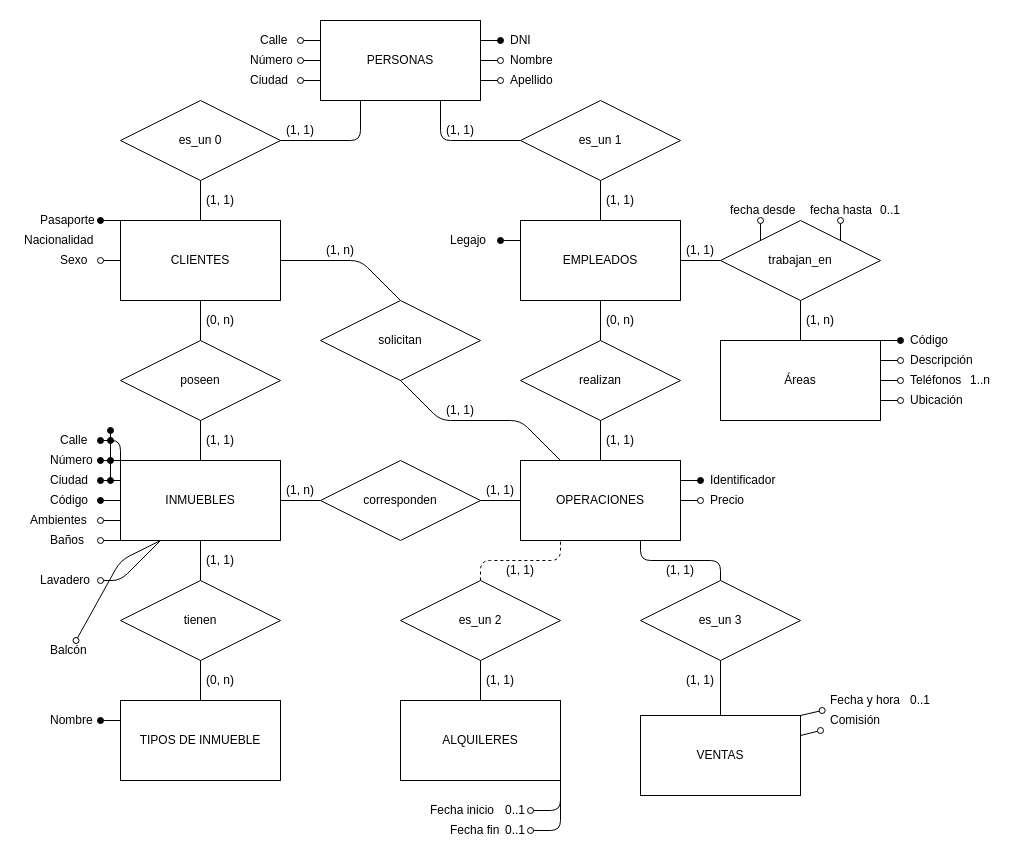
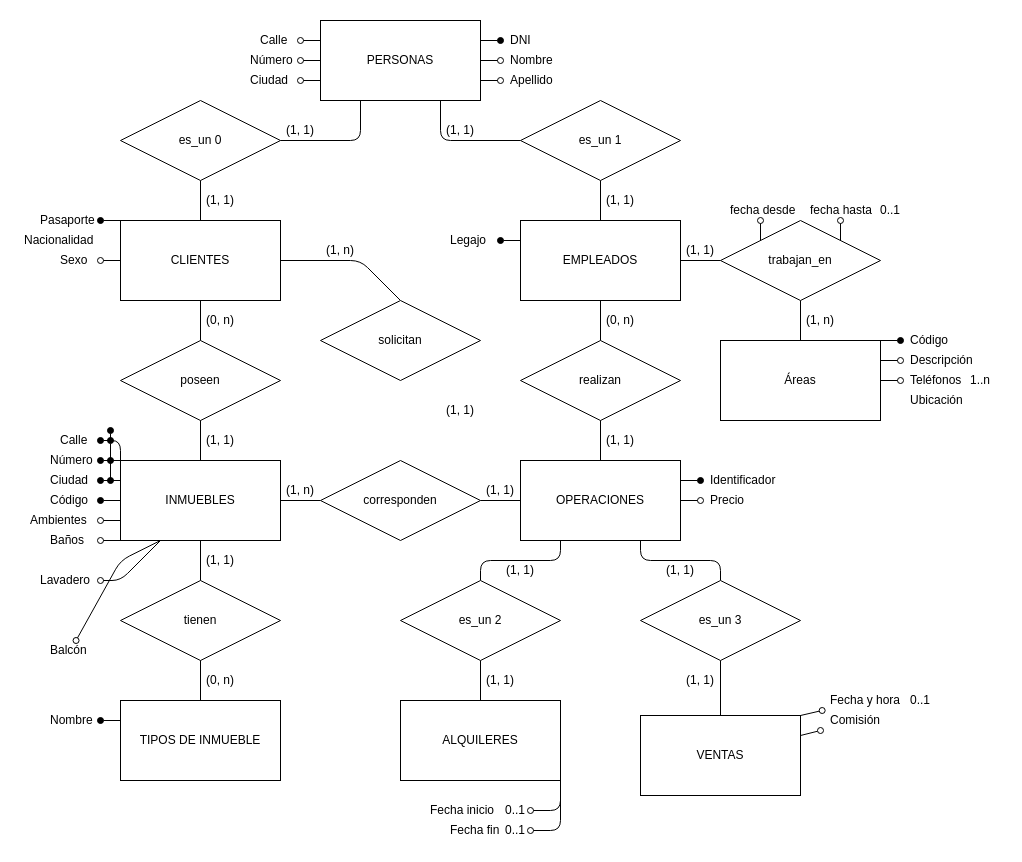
(889, 401) -> none
(481, 421) -> none
(522, 561) -> (522, 561)
